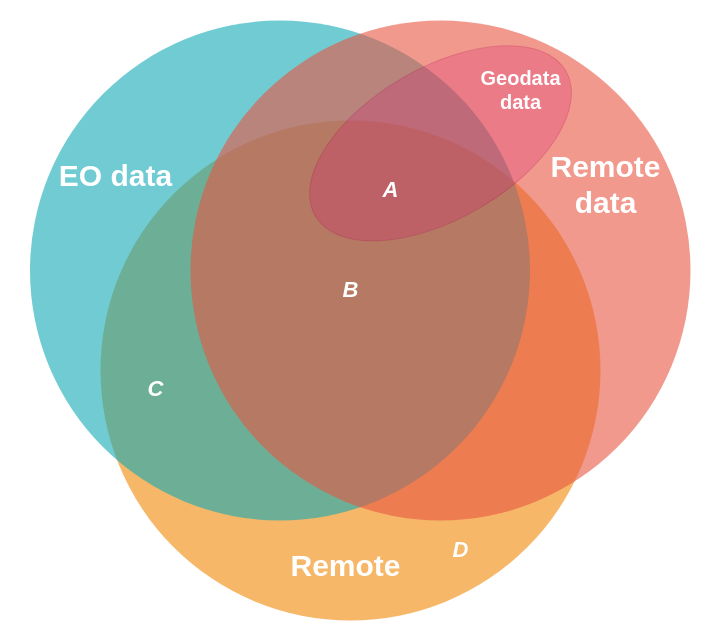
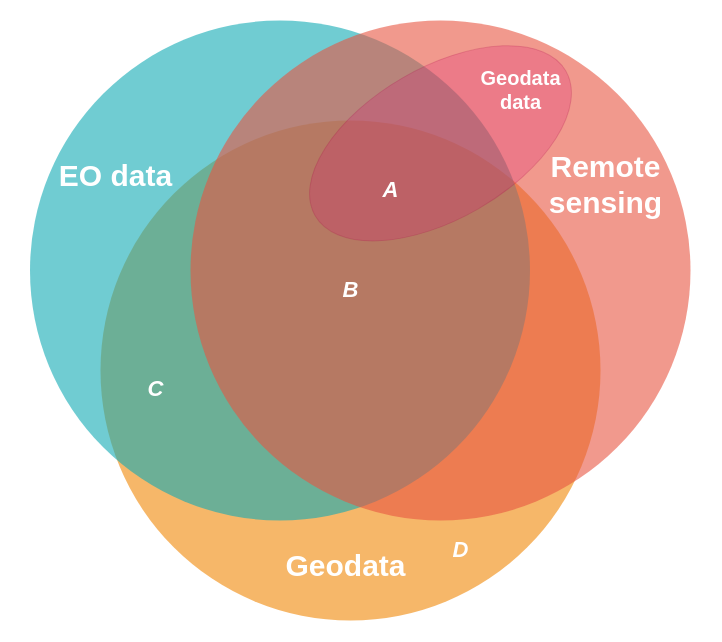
(606, 185) -> (606, 185)
(346, 566) -> (346, 566)
